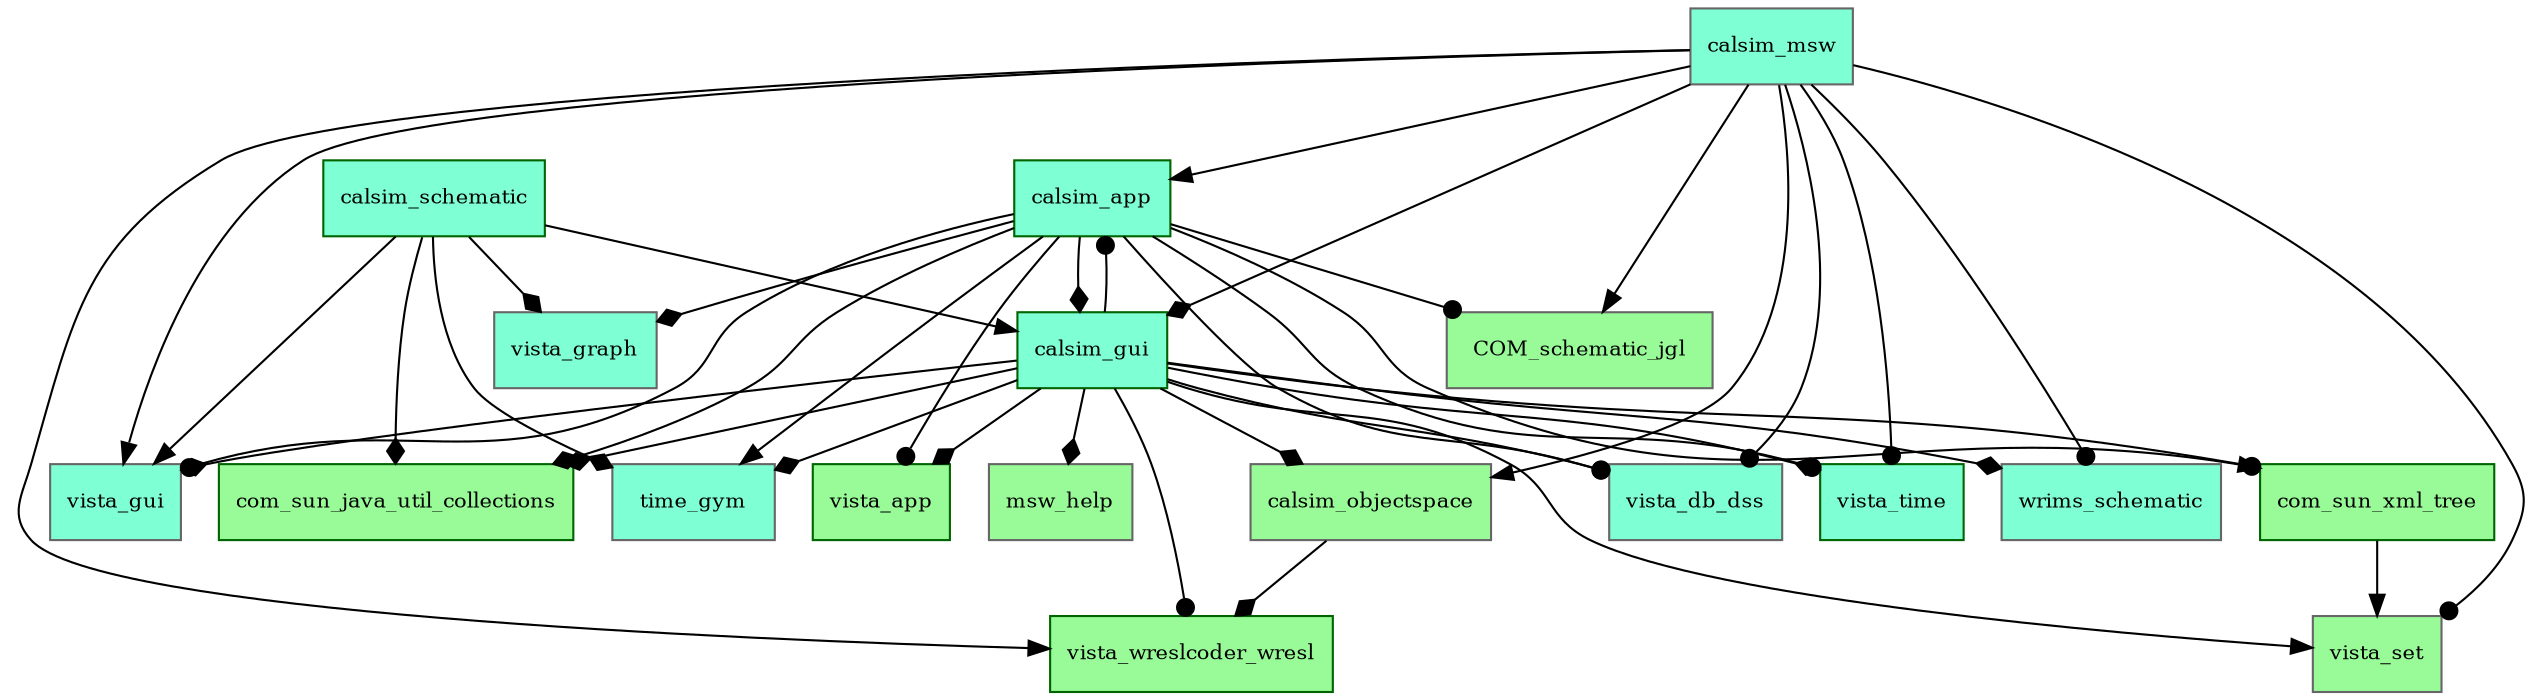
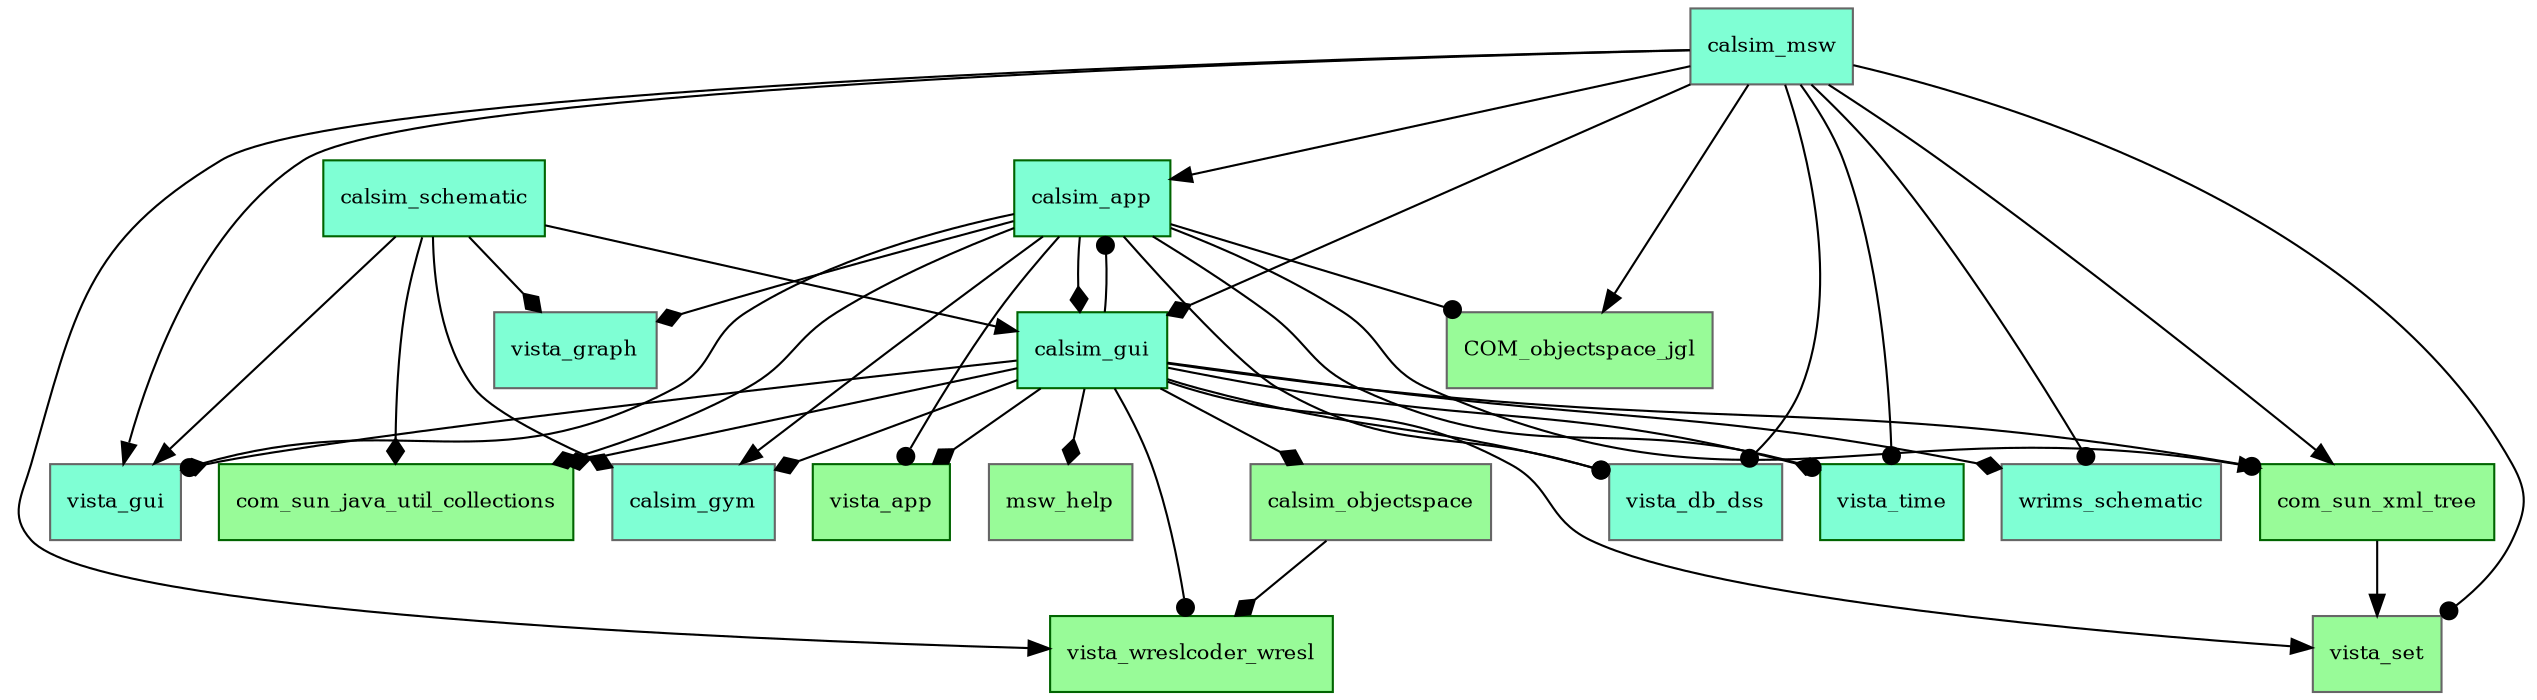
(1580, 350) -> (1580, 350)
(1753, 356) -> (2077, 262)
(694, 502) -> (694, 502)
